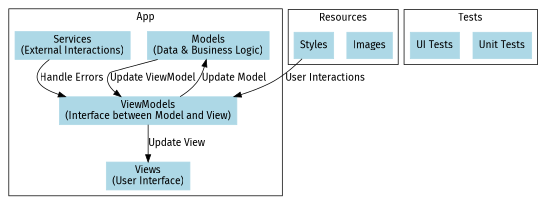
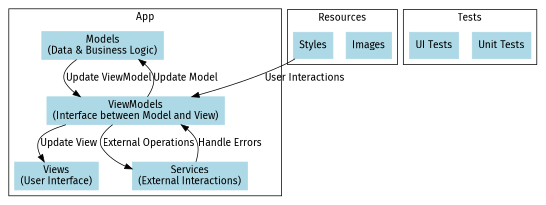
none -> (103, 149)
